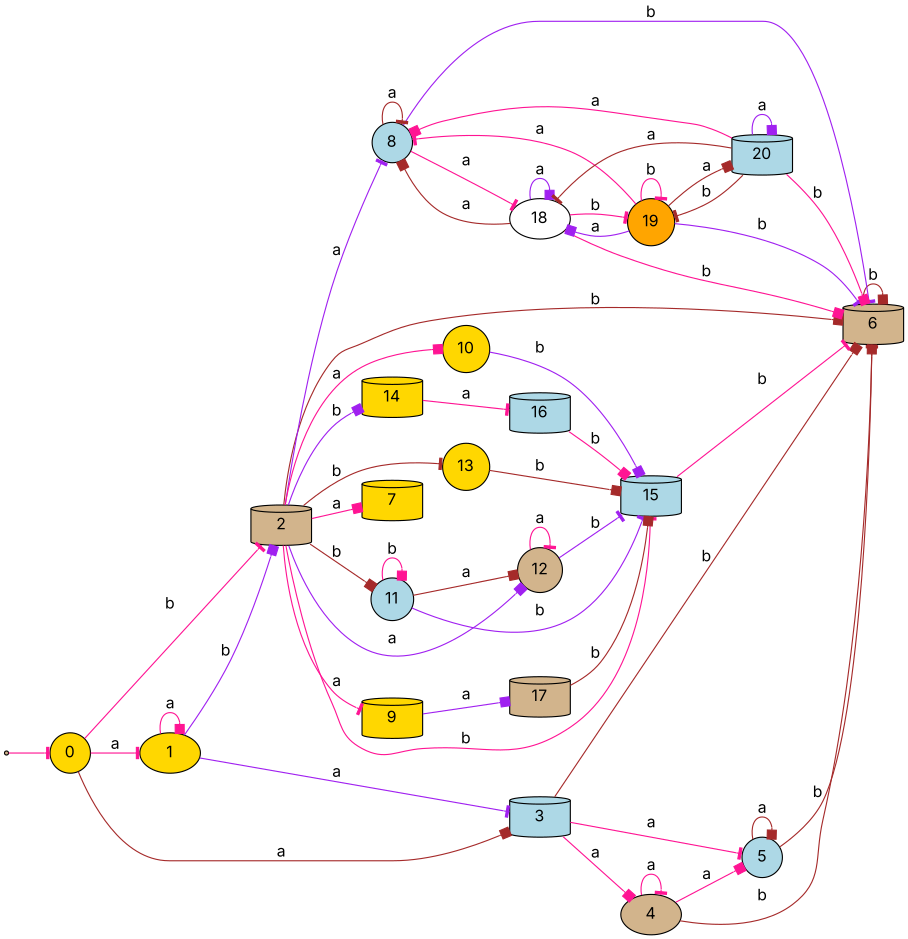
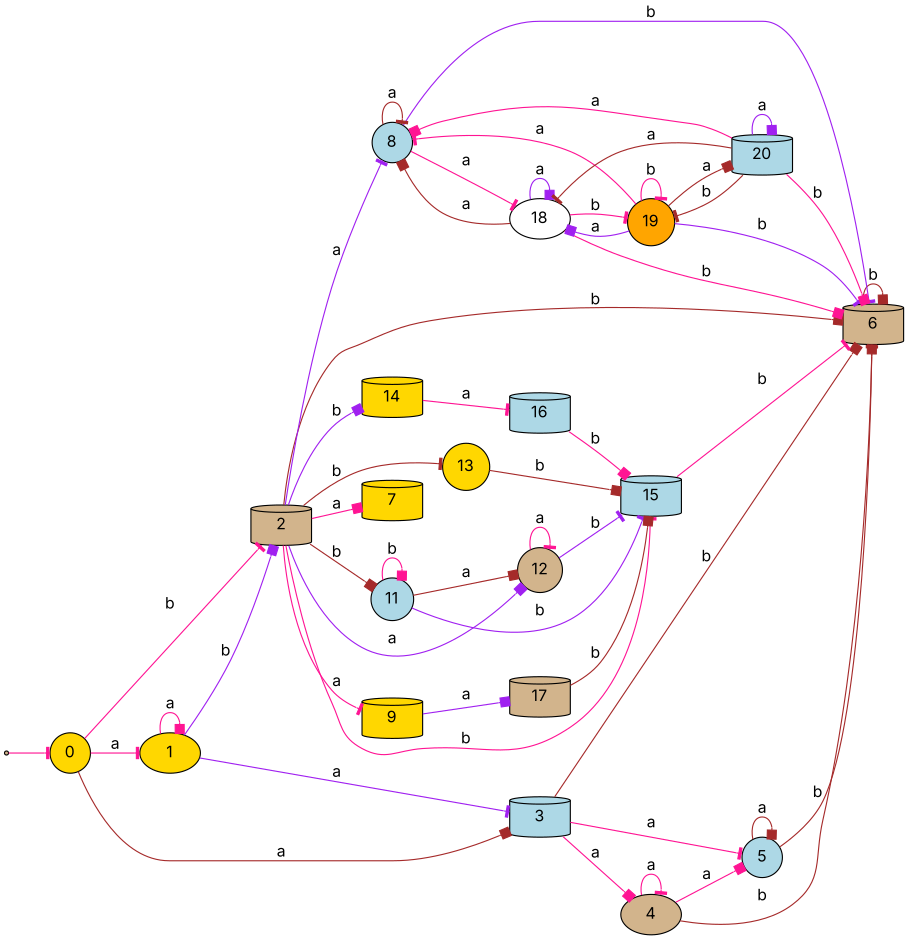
(466, 349) -> none
